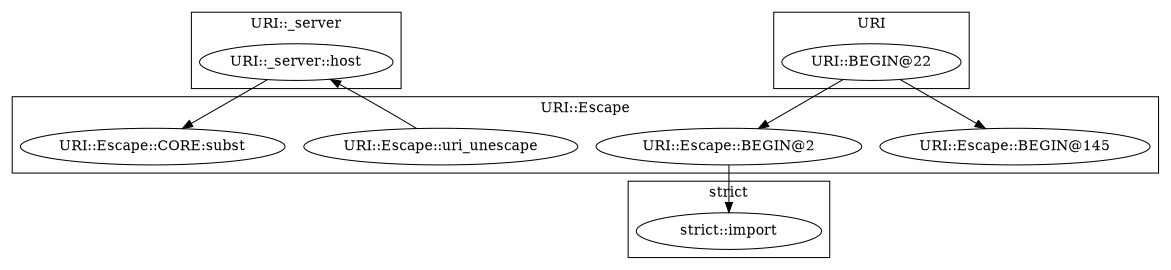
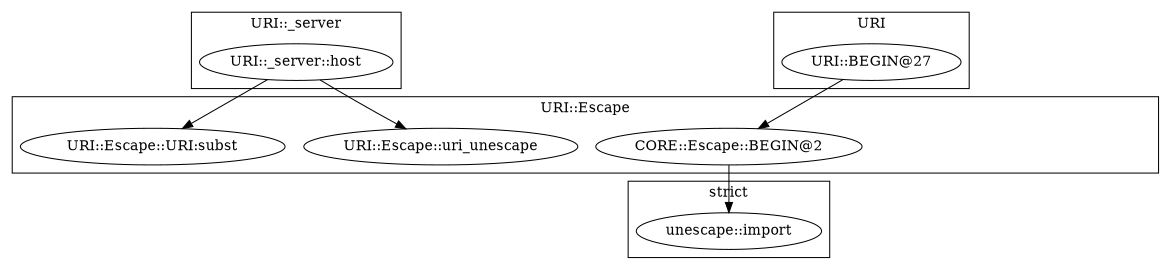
(871, 62) -> (871, 62)
(378, 106) -> (360, 104)
(153, 147) -> (153, 147)
(729, 147) -> (729, 147)
(1015, 147) -> none
(729, 231) -> (729, 231)
